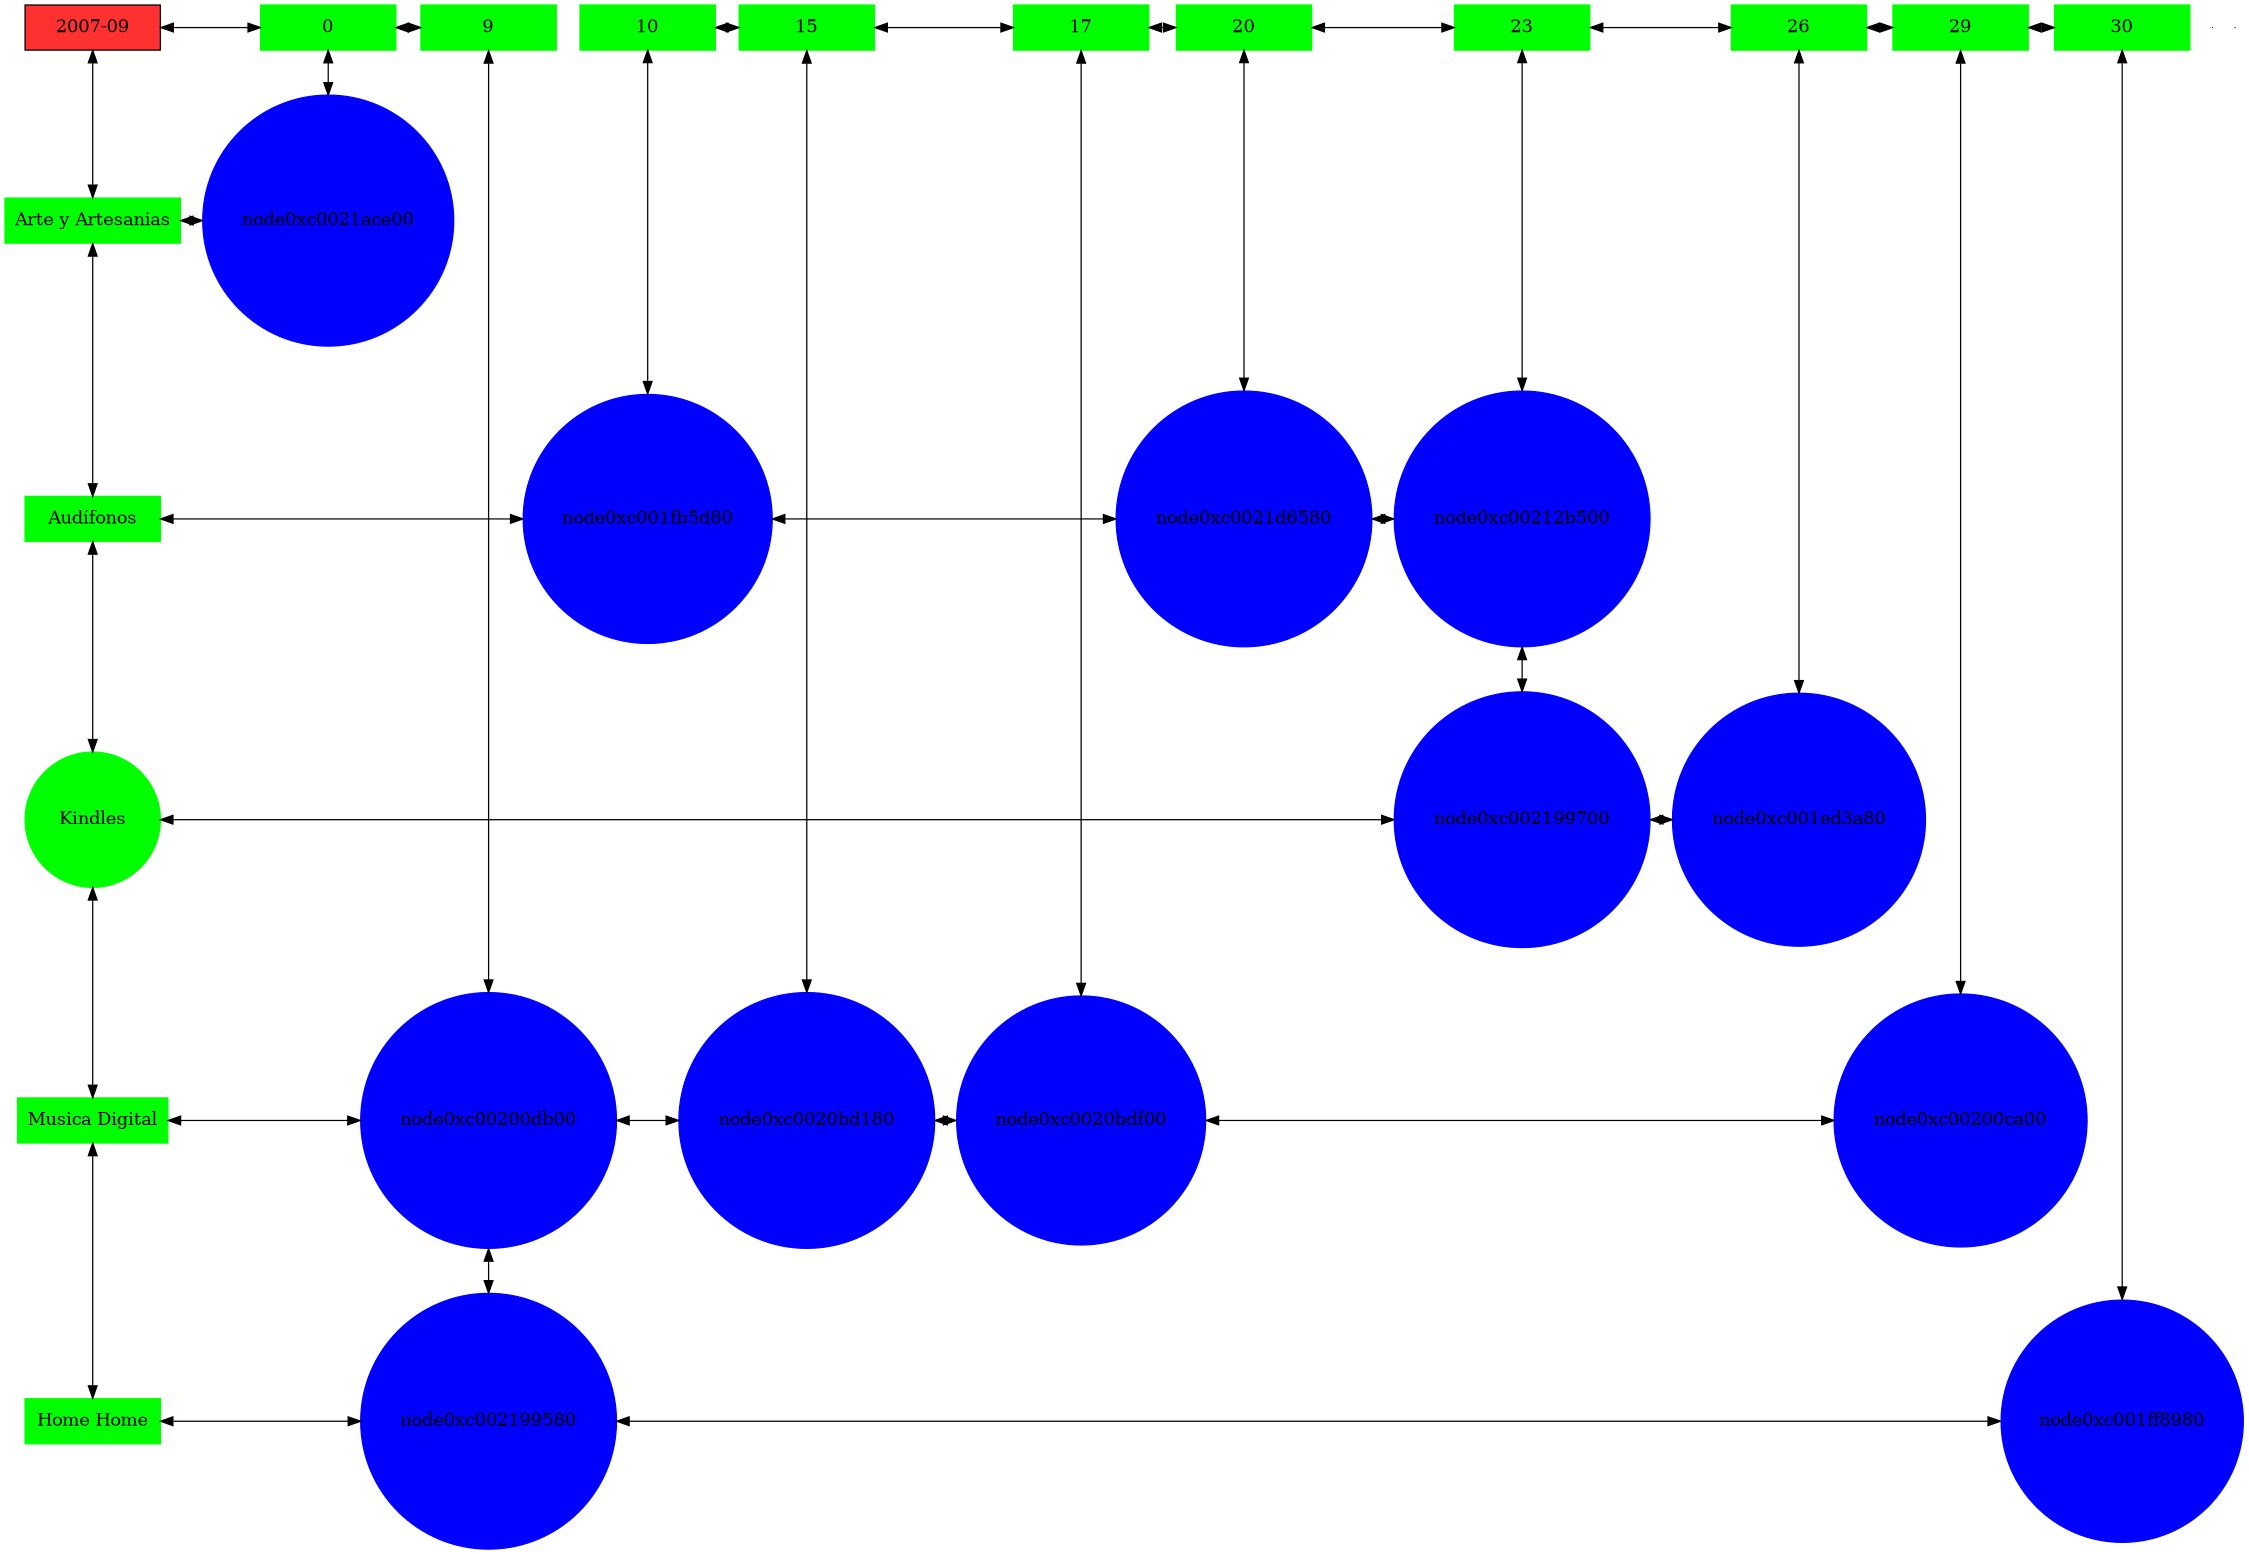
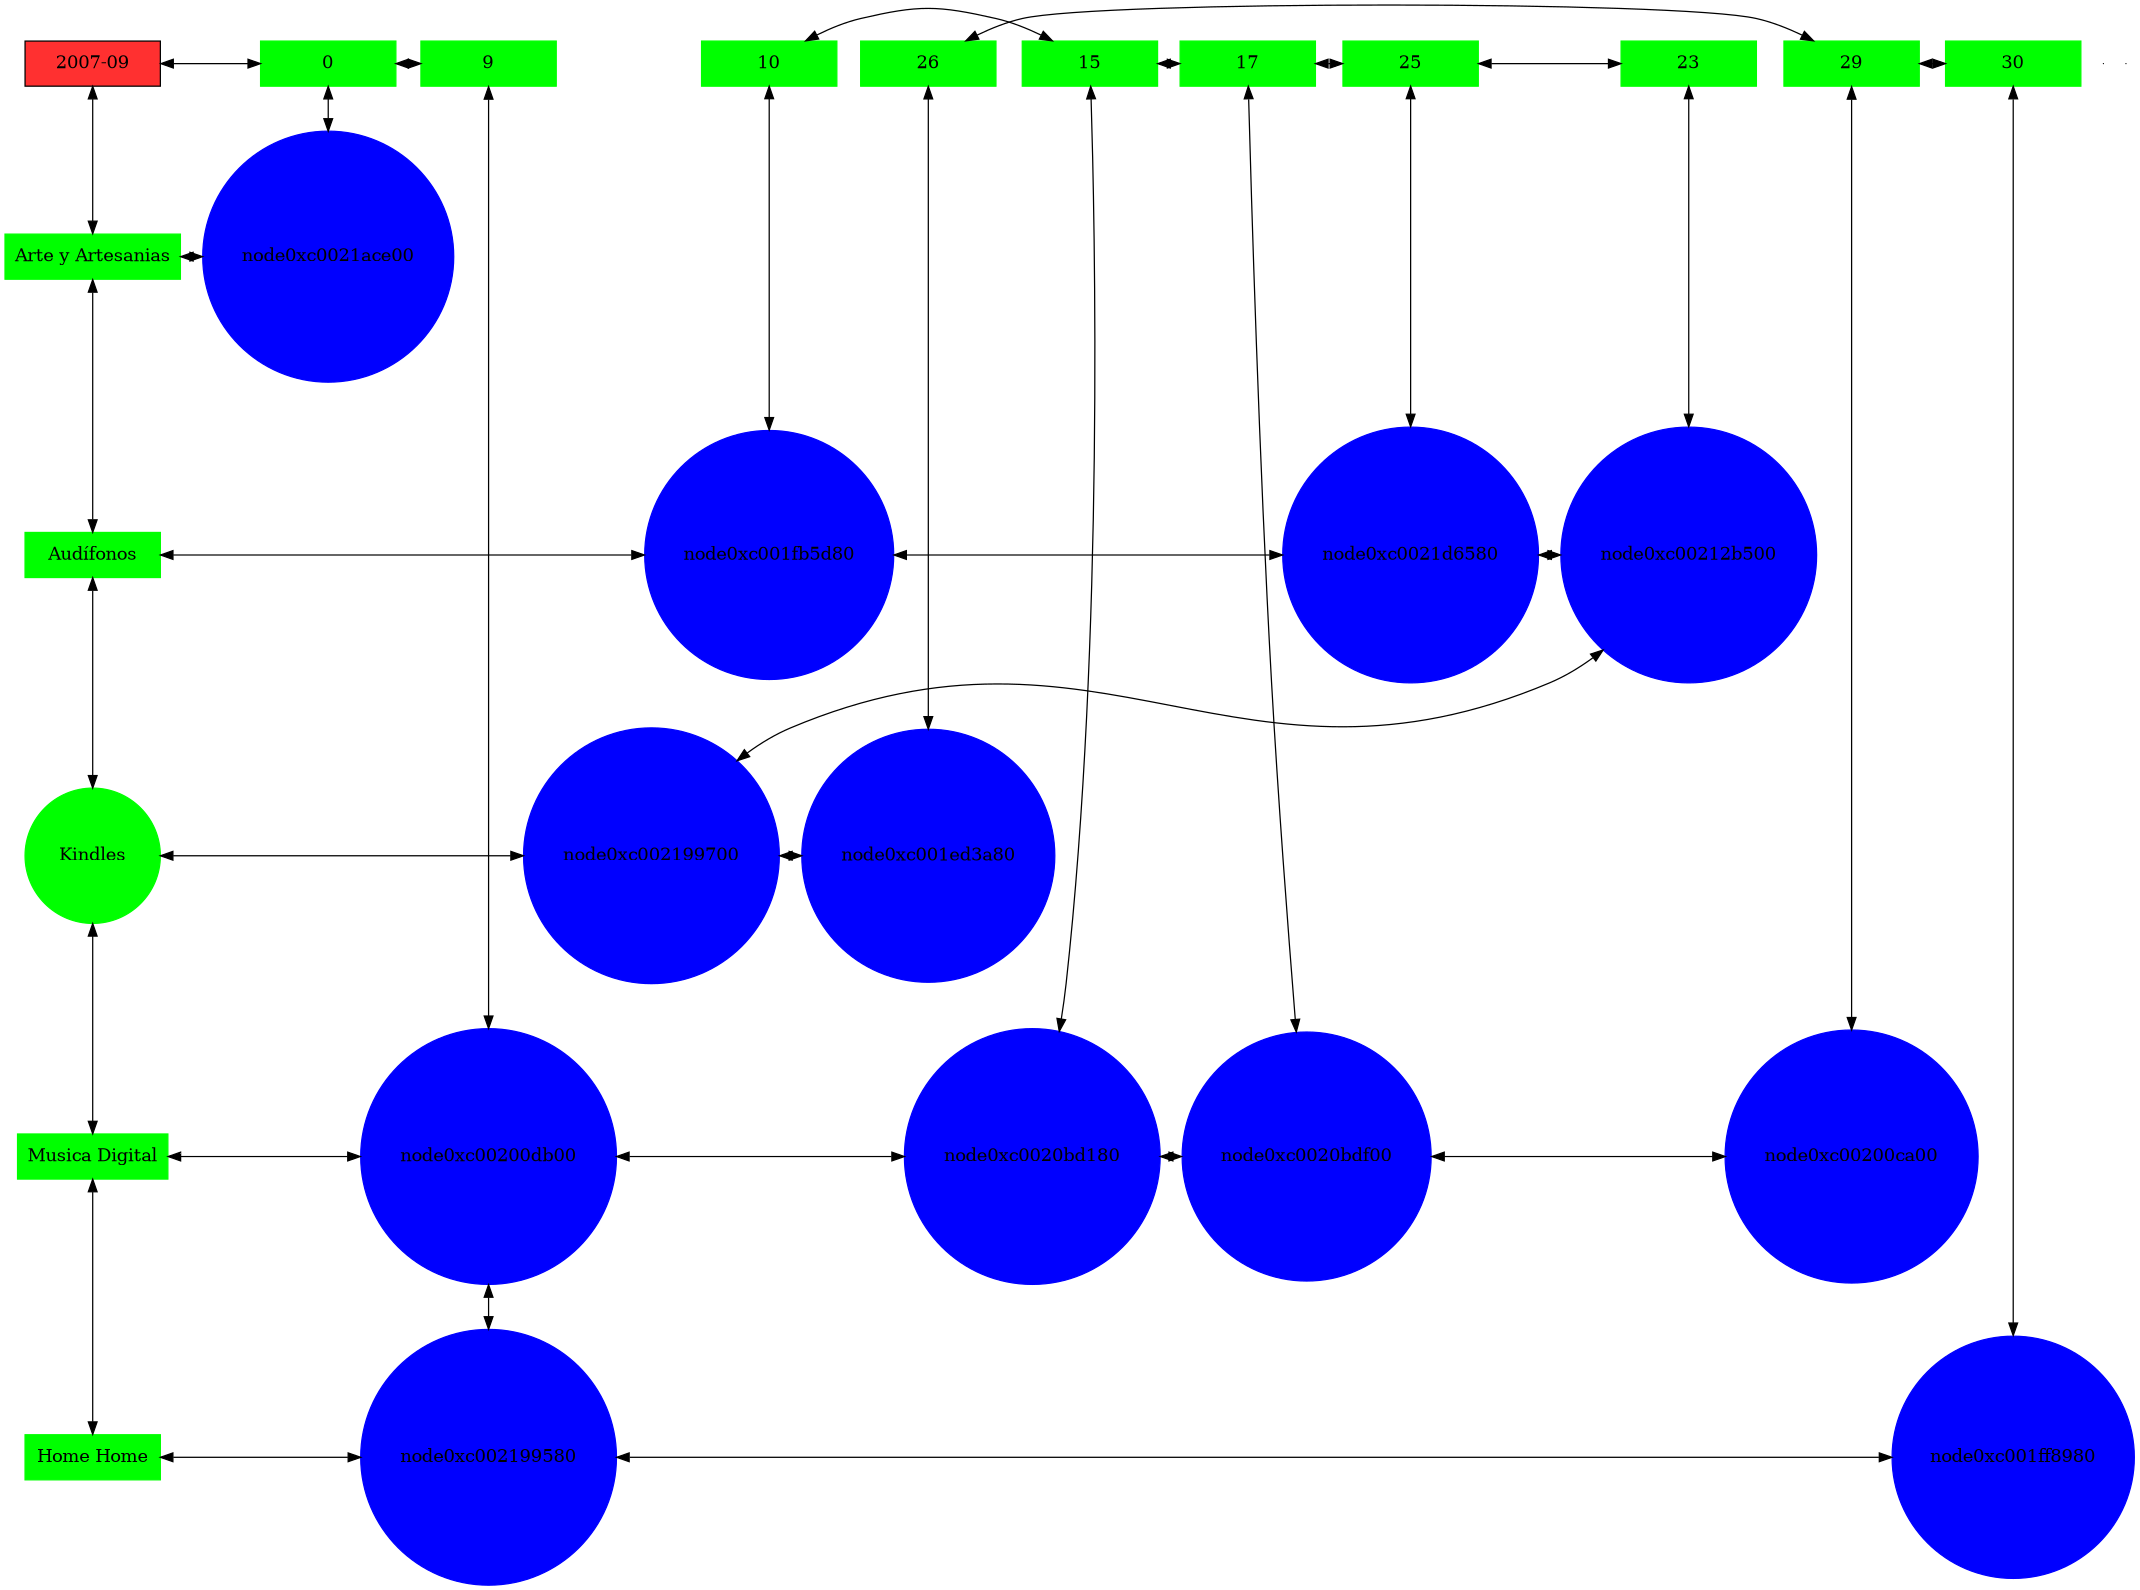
(1244, 28) -> (1411, 64)
(1661, 28) -> none
